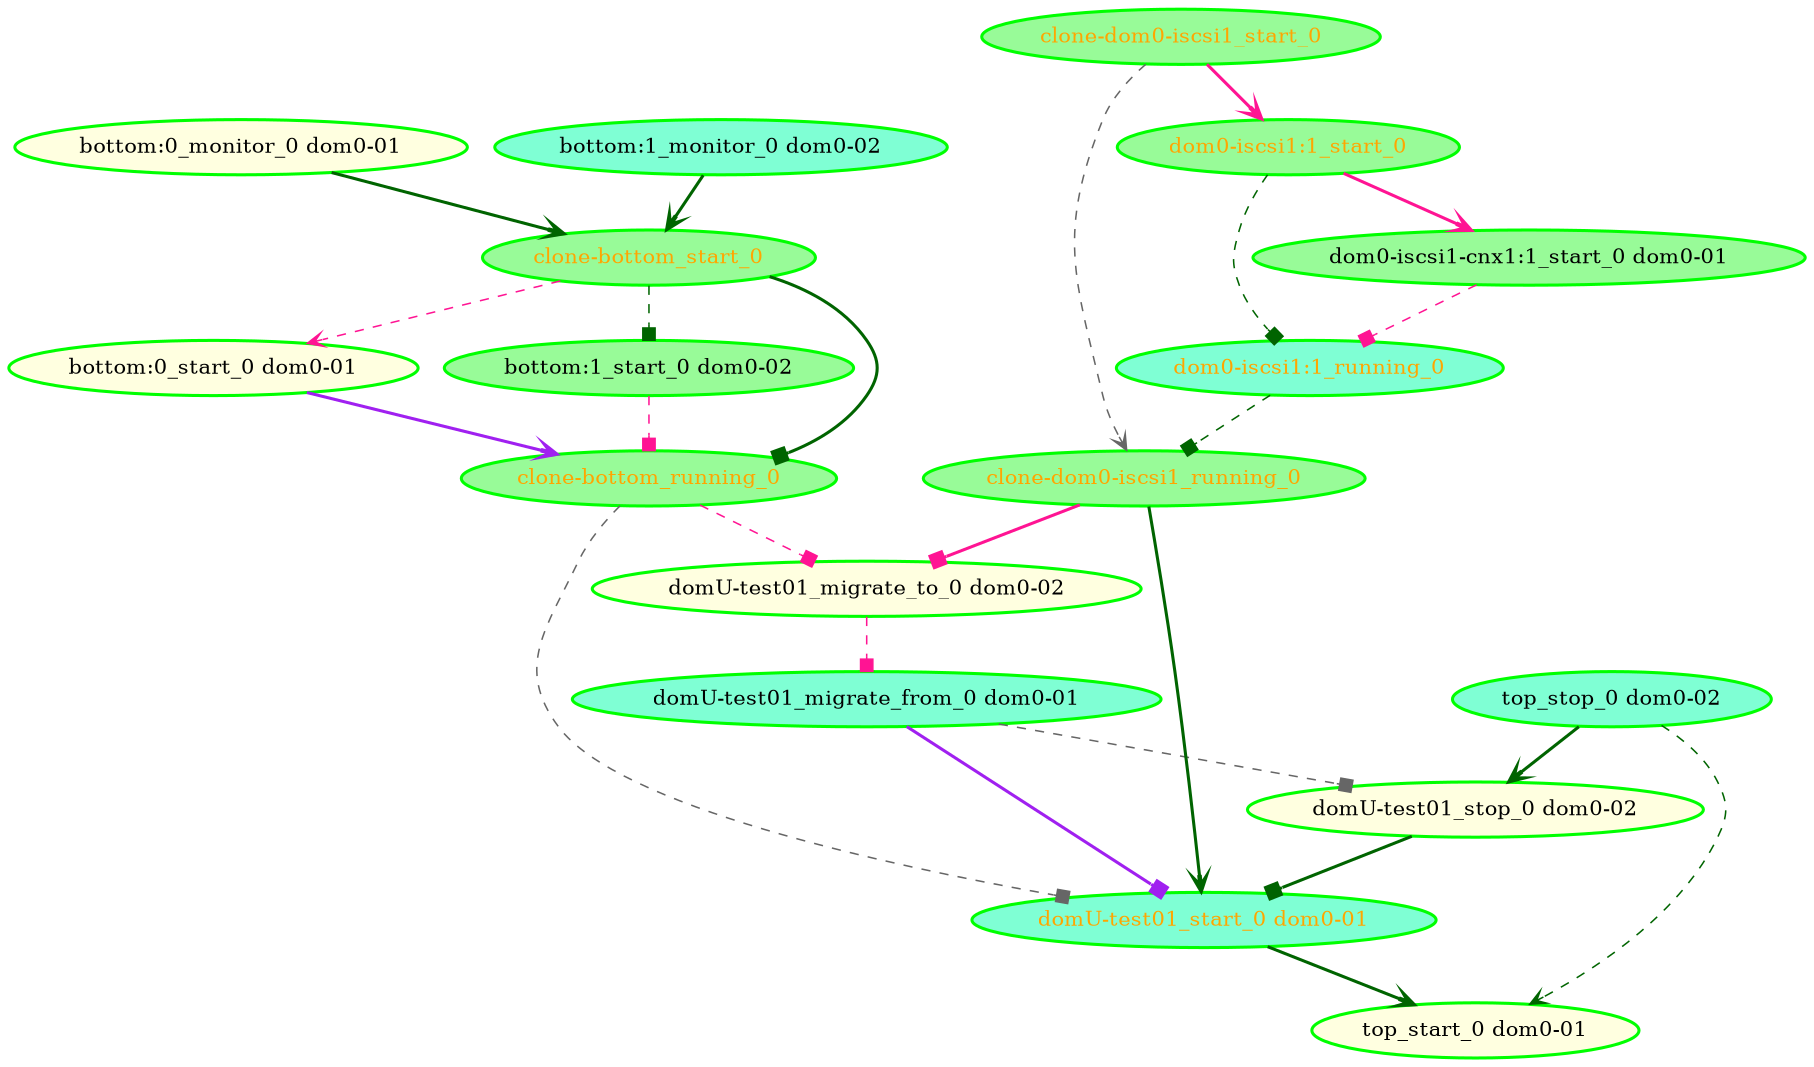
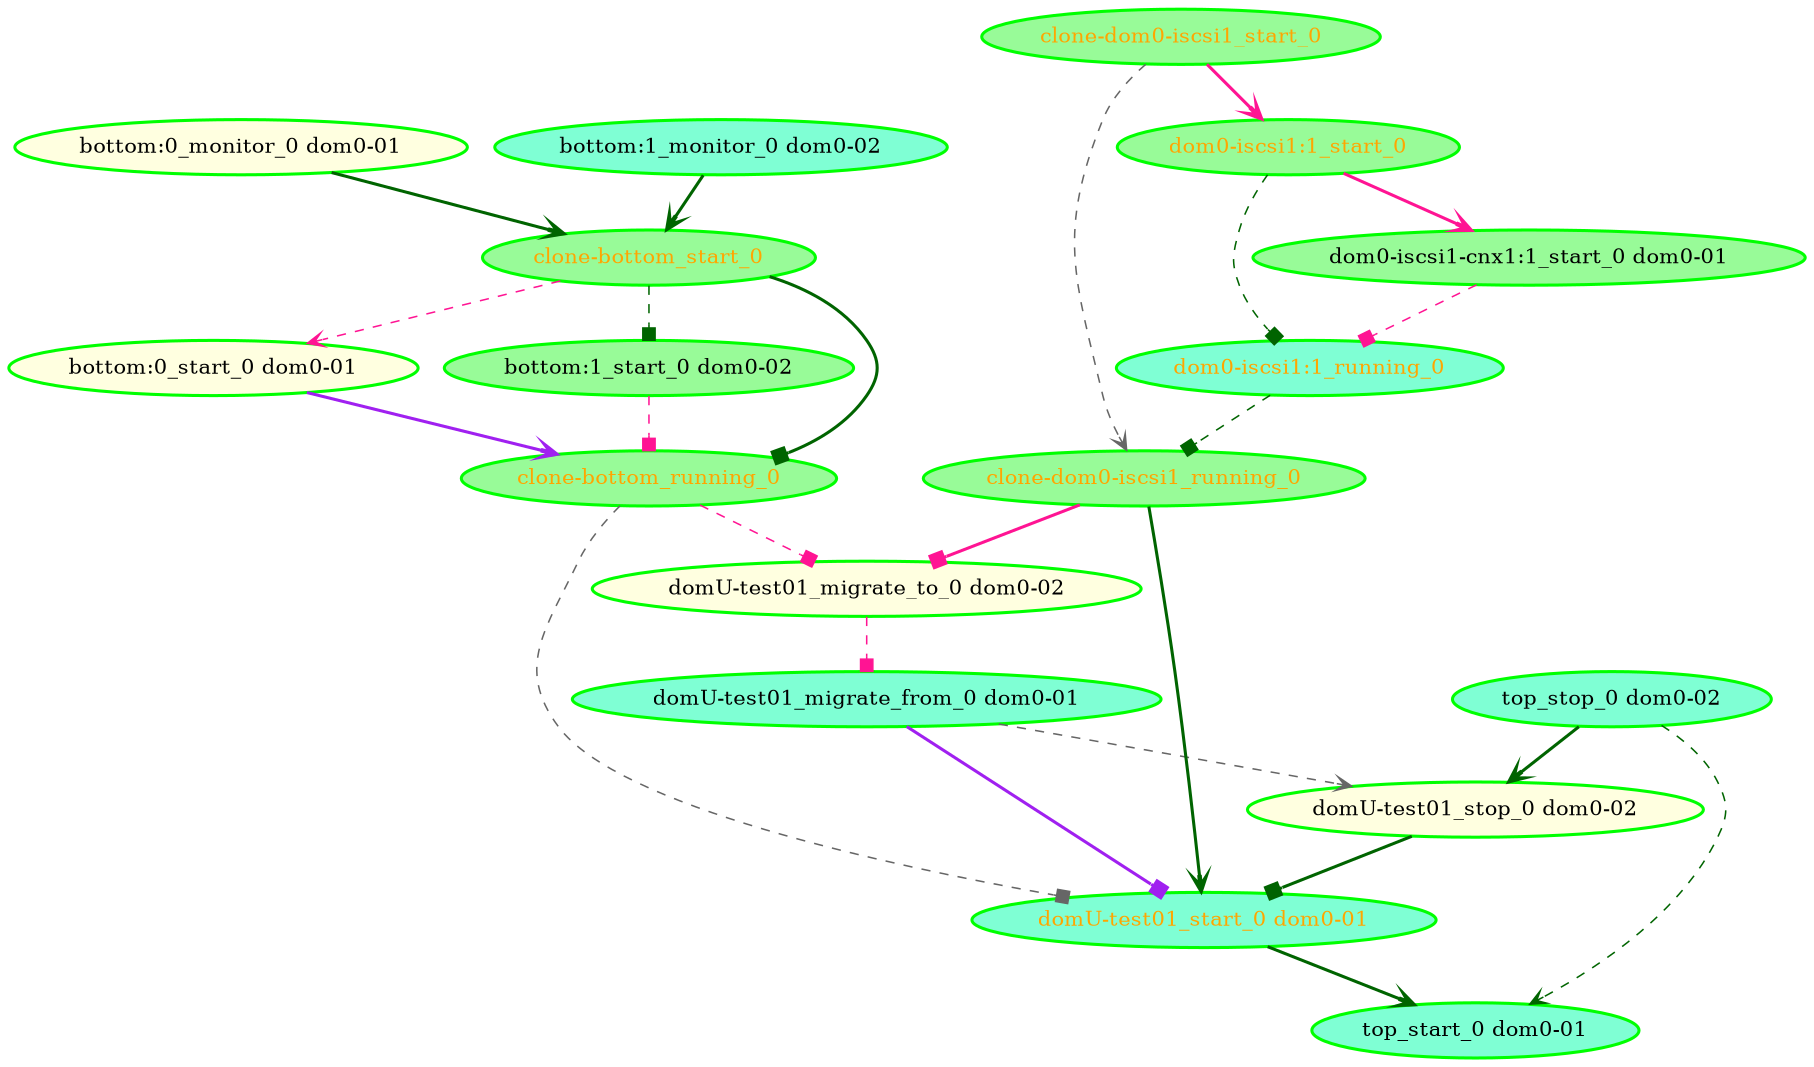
(1168, 754) -> (1168, 754)
(1475, 1030) -> (1475, 1030)
